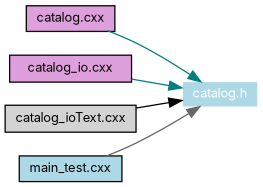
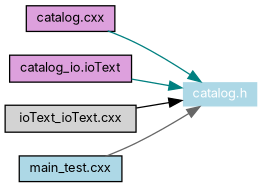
(71, 69) -> (71, 69)
(71, 119) -> (71, 119)
